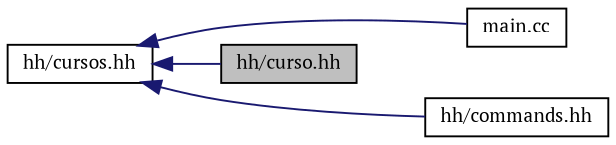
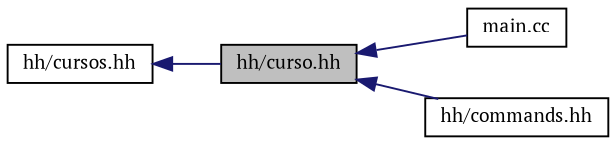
(311, 21) -> (422, 43)
(292, 109) -> (407, 92)
